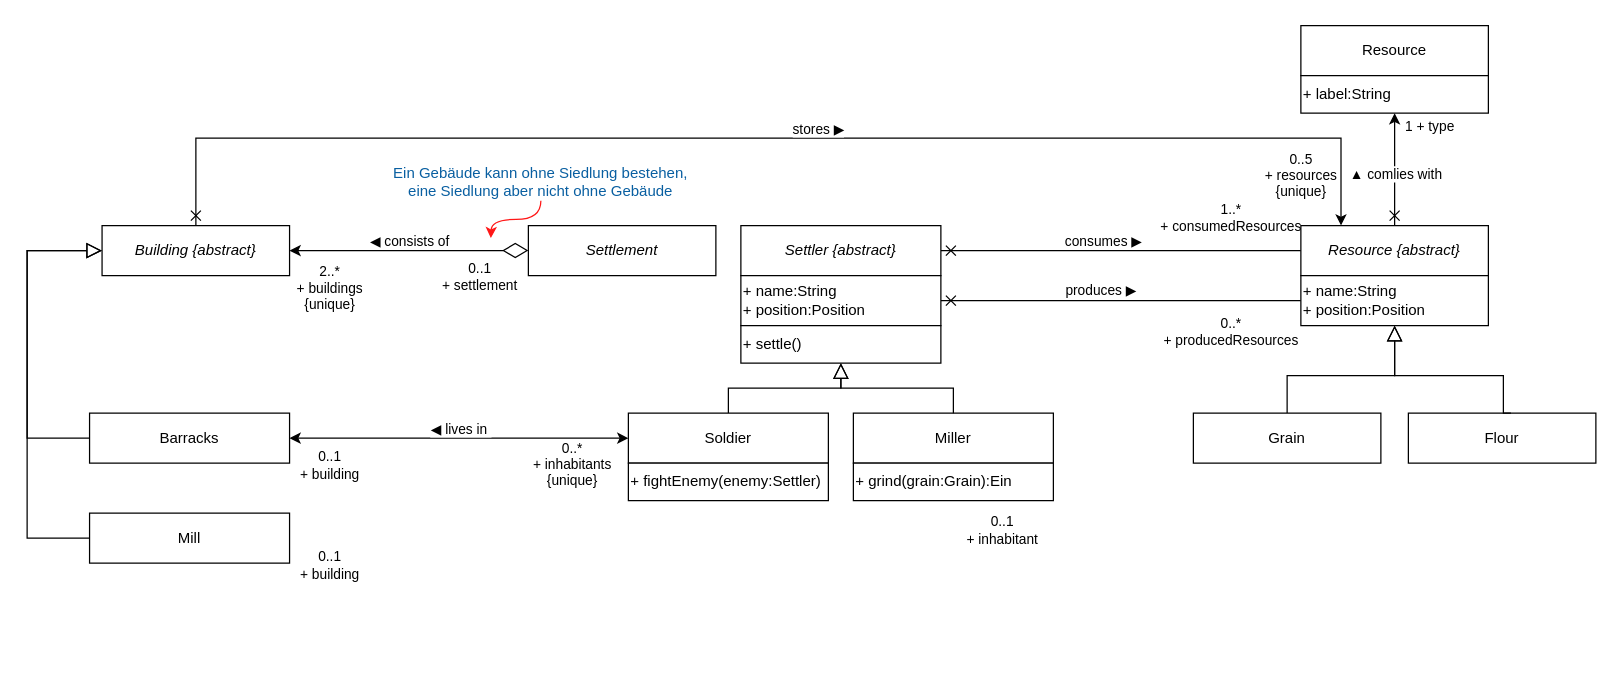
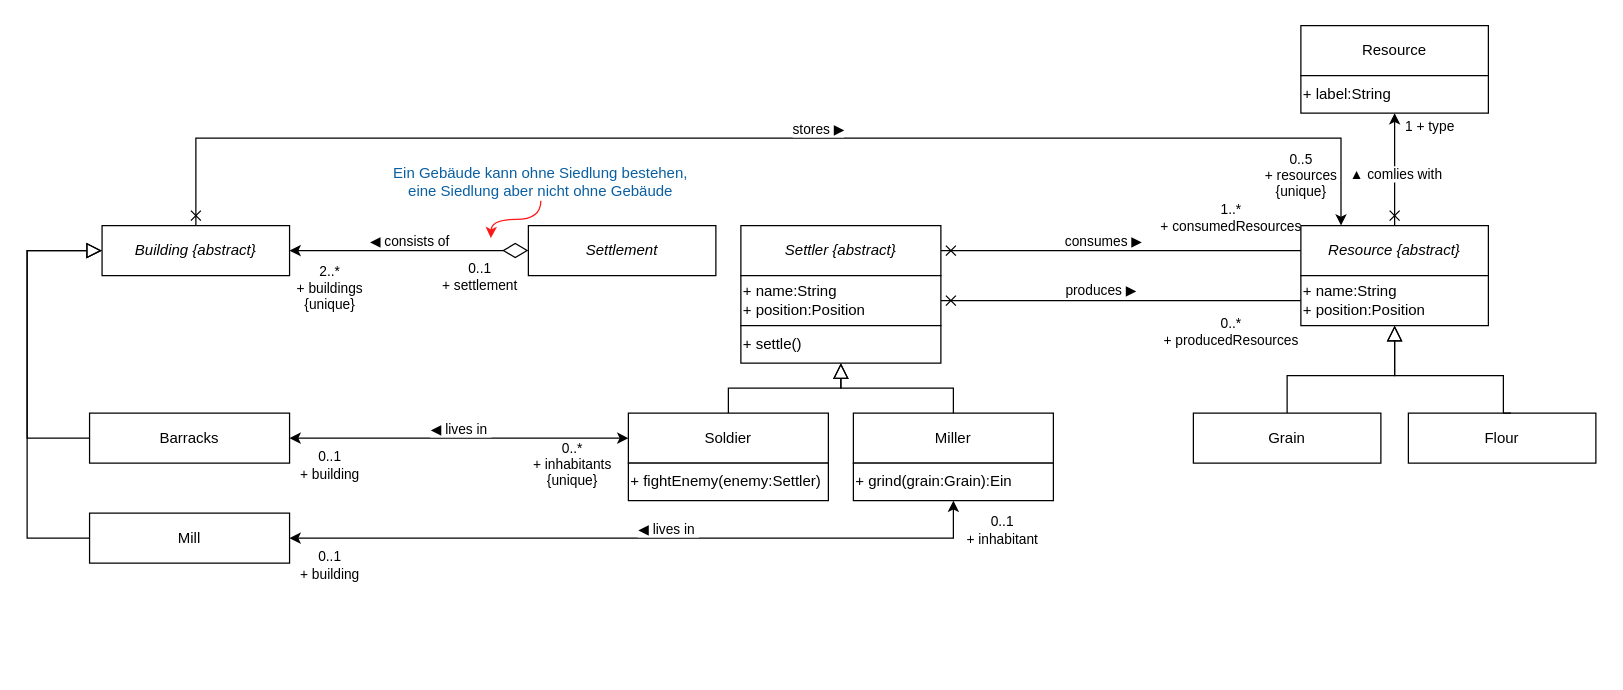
none -> (640, 538)
